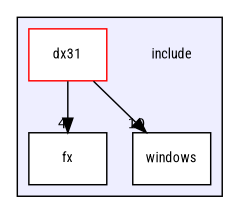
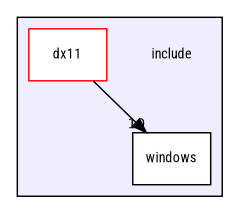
(68, 55) -> (68, 55)
(68, 159) -> none
